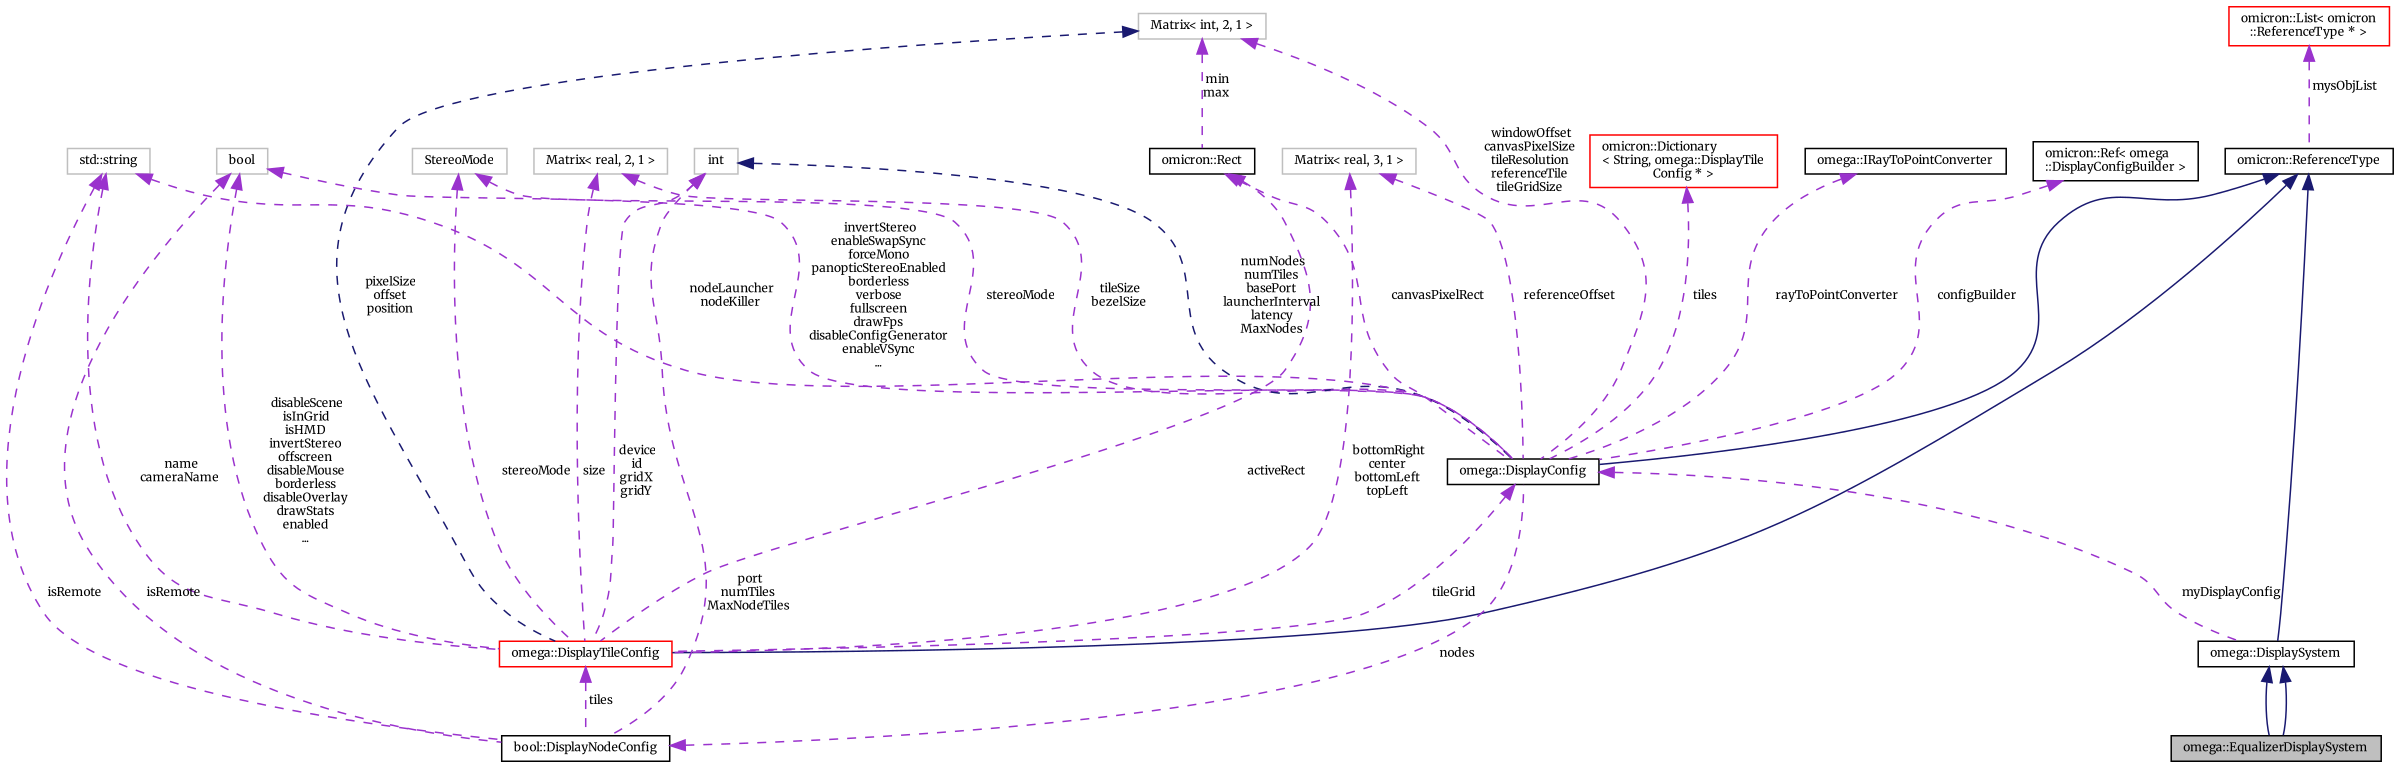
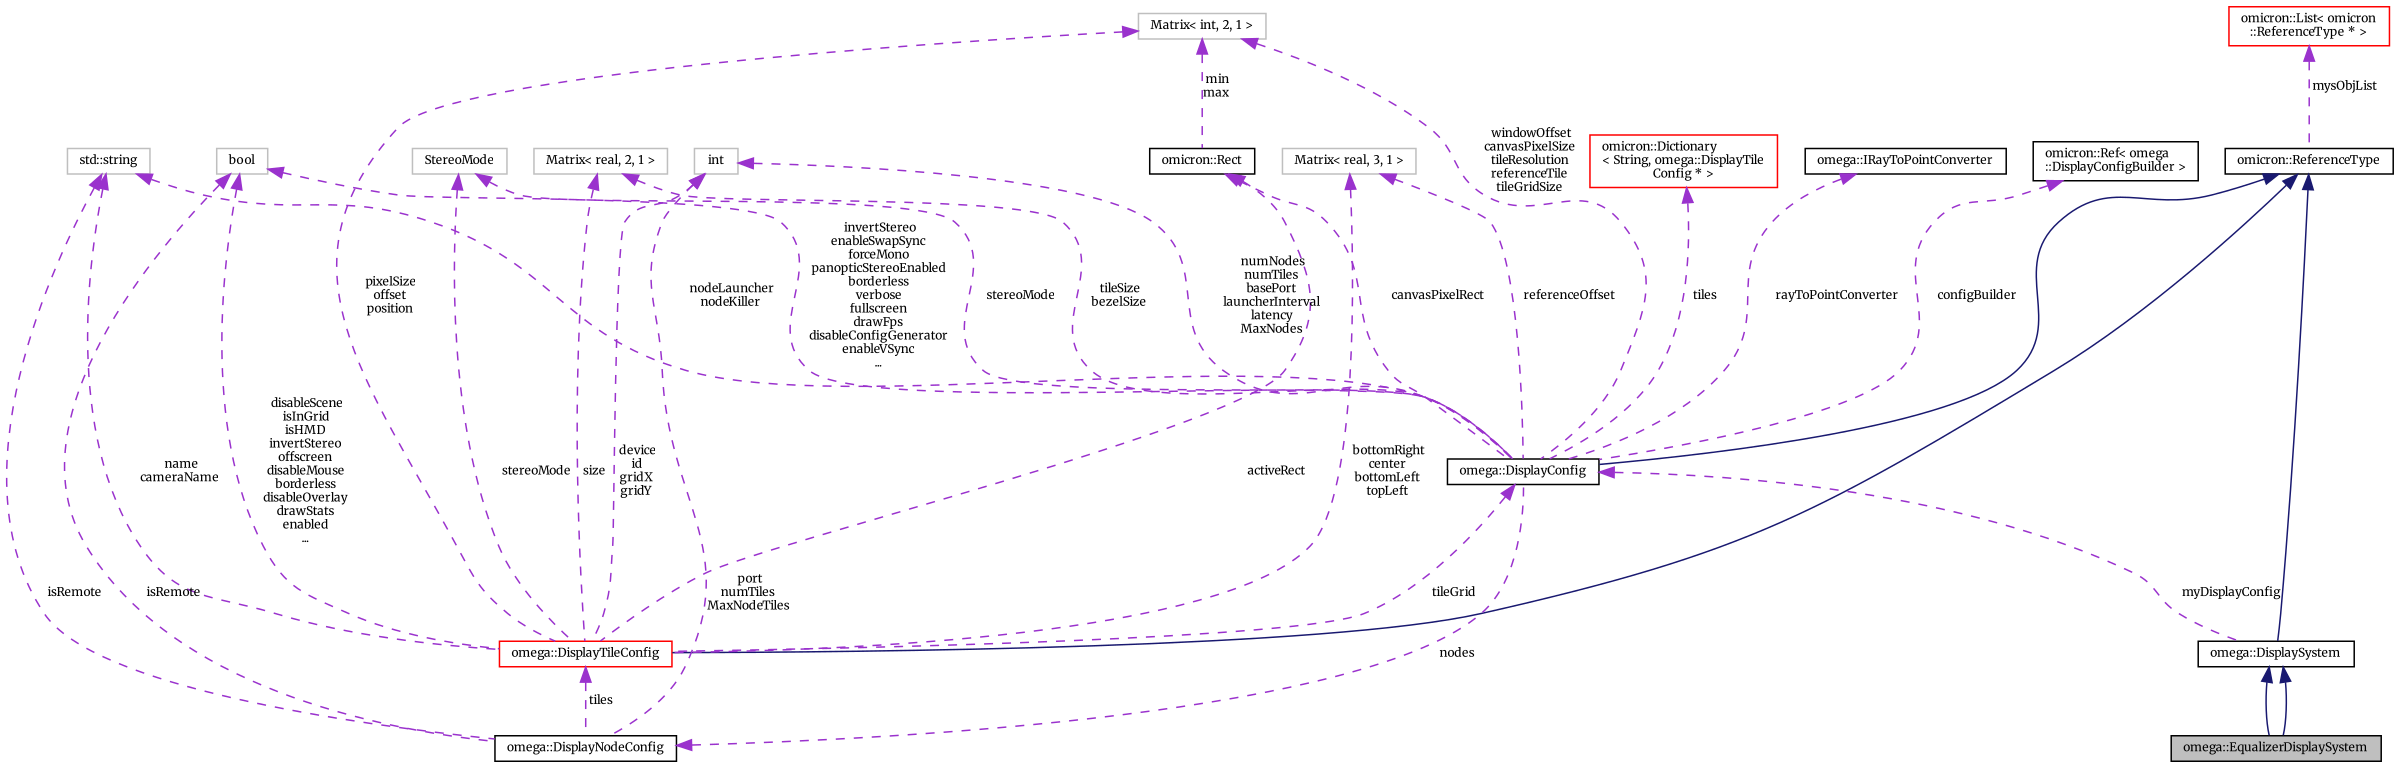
(459, 103) -> (459, 103)
(1178, 252) -> (1178, 252)
(586, 748) -> (586, 748)
